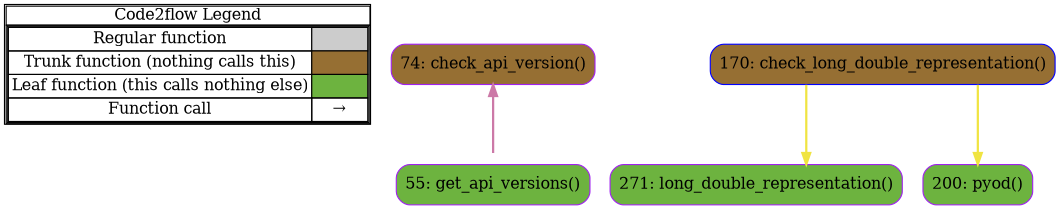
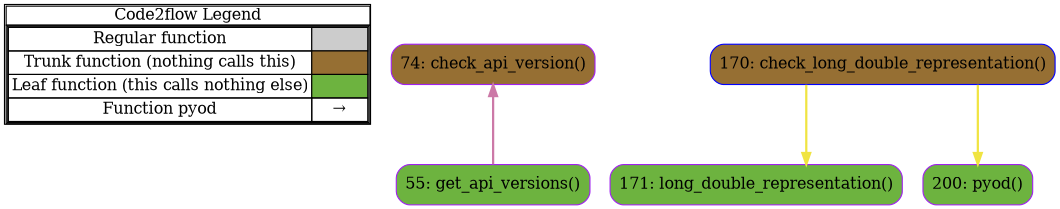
(160, 109) -> (160, 109)
(493, 124) -> (493, 130)
(756, 185) -> (756, 185)
